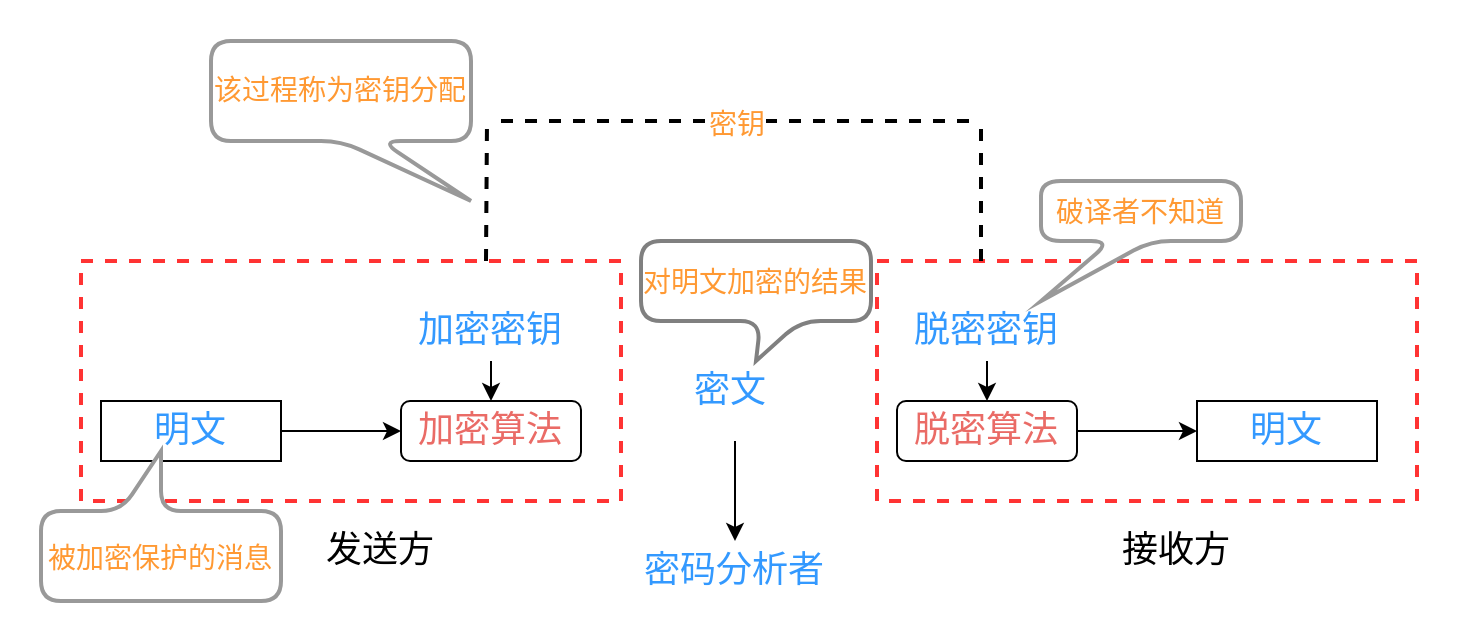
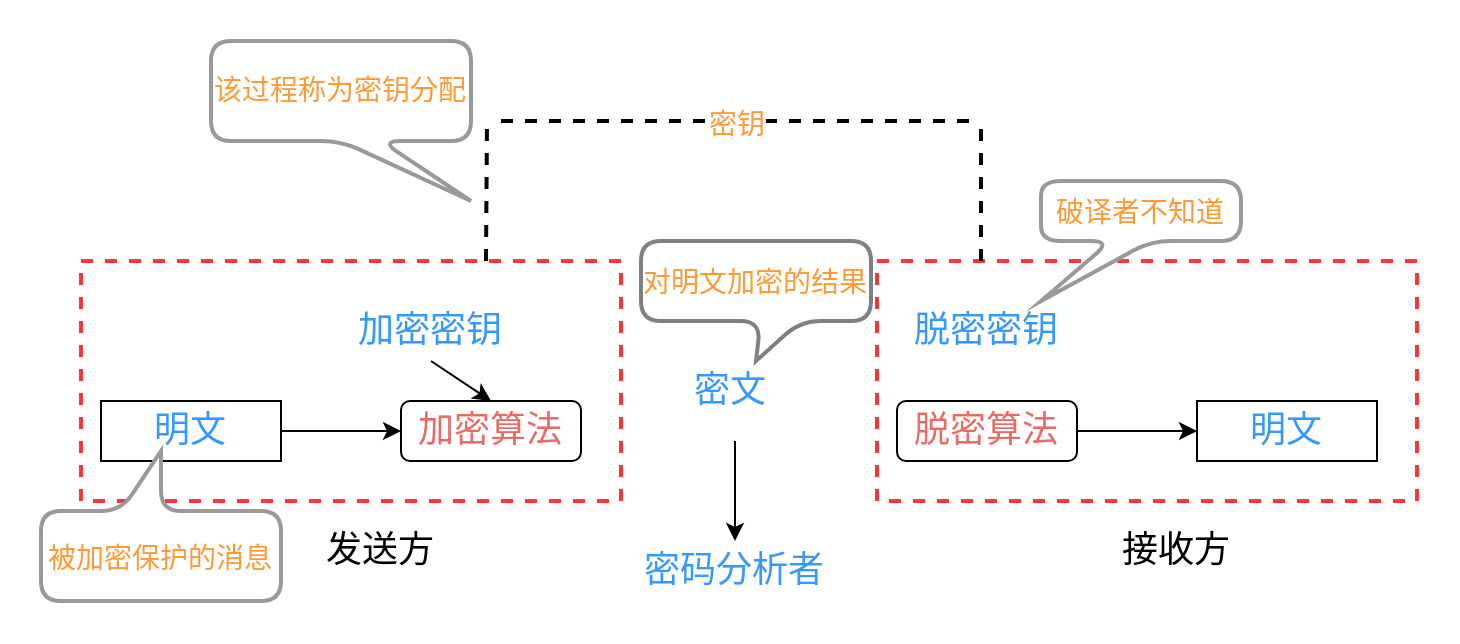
(491, 331) -> (431, 331)
(987, 374) -> none
